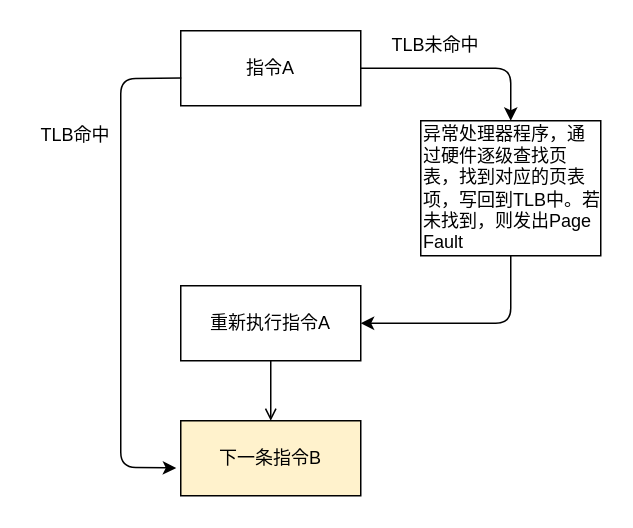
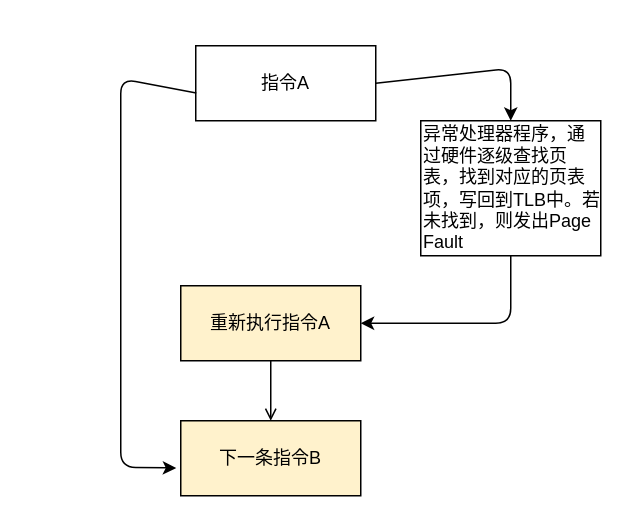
(436, 46) -> none
(271, 68) -> (286, 83)
(76, 136) -> none
(271, 323) -> (271, 323)
